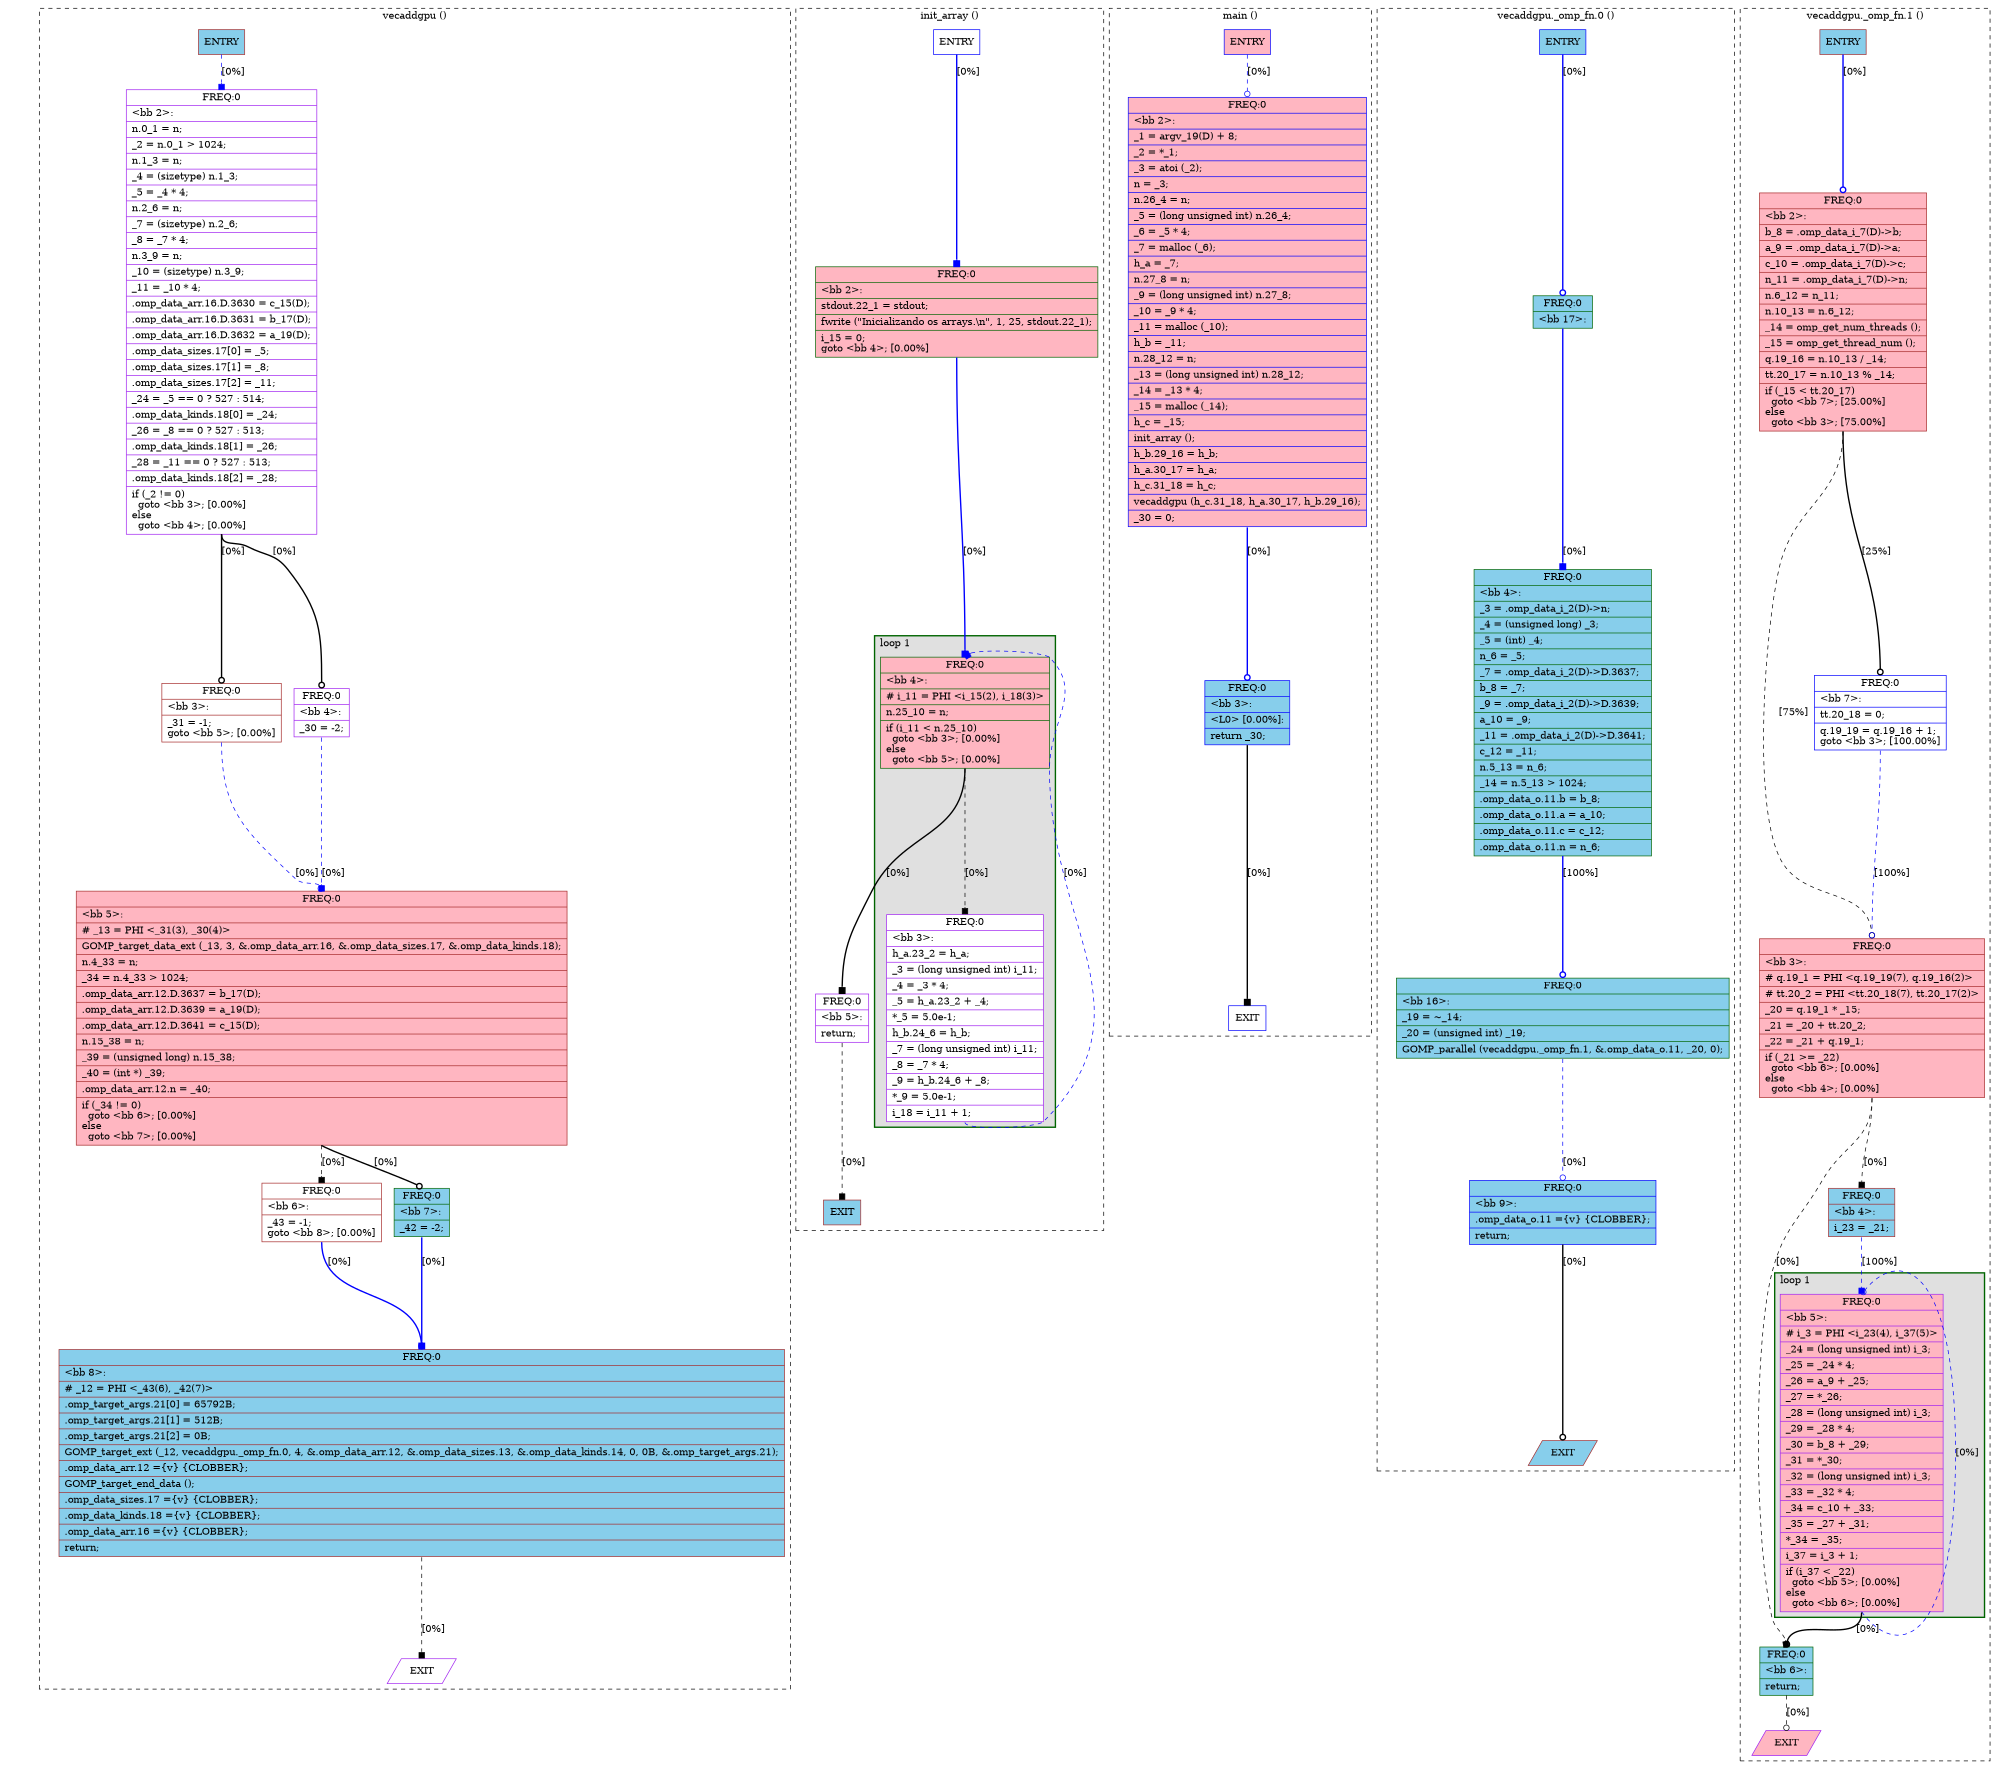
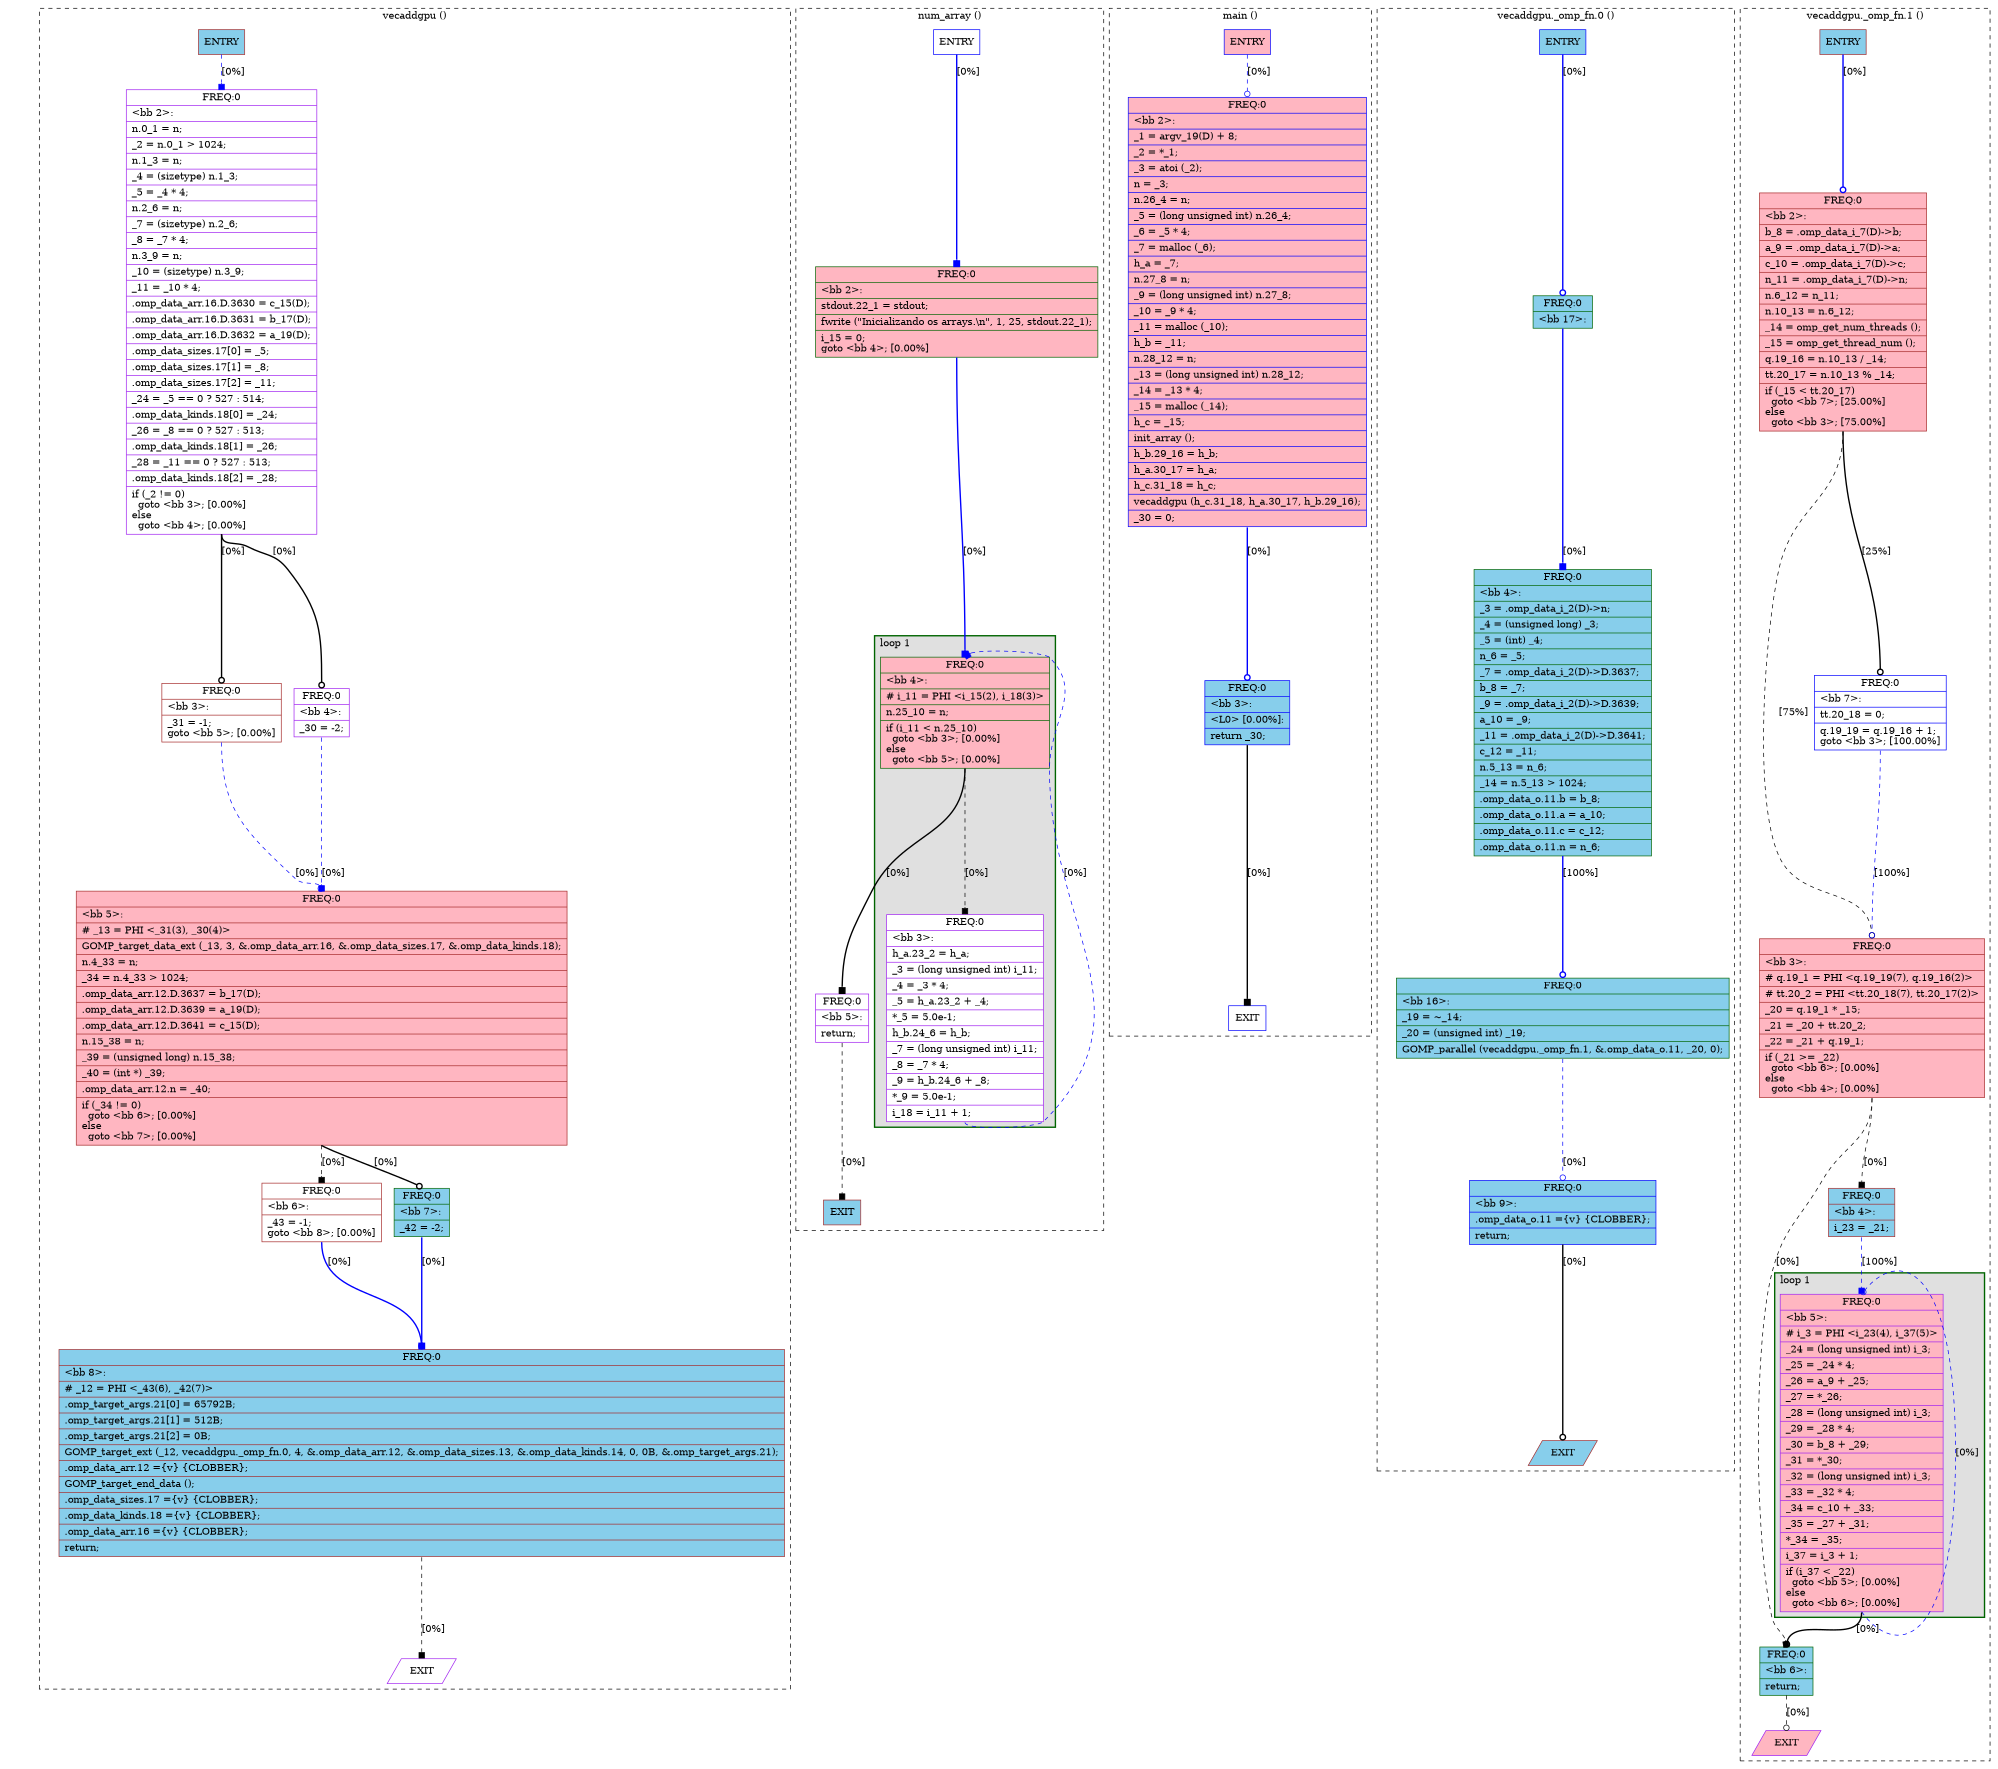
(950, 16) -> (950, 16)
